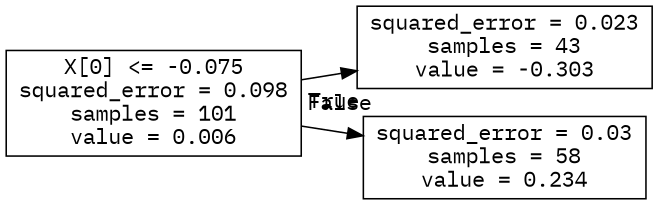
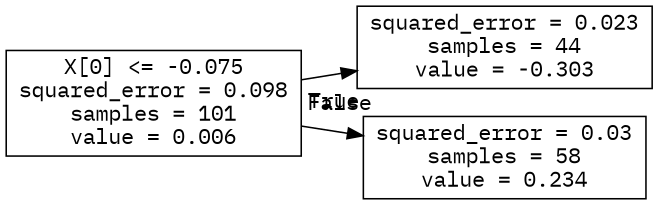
(505, 47) -> (505, 47)
